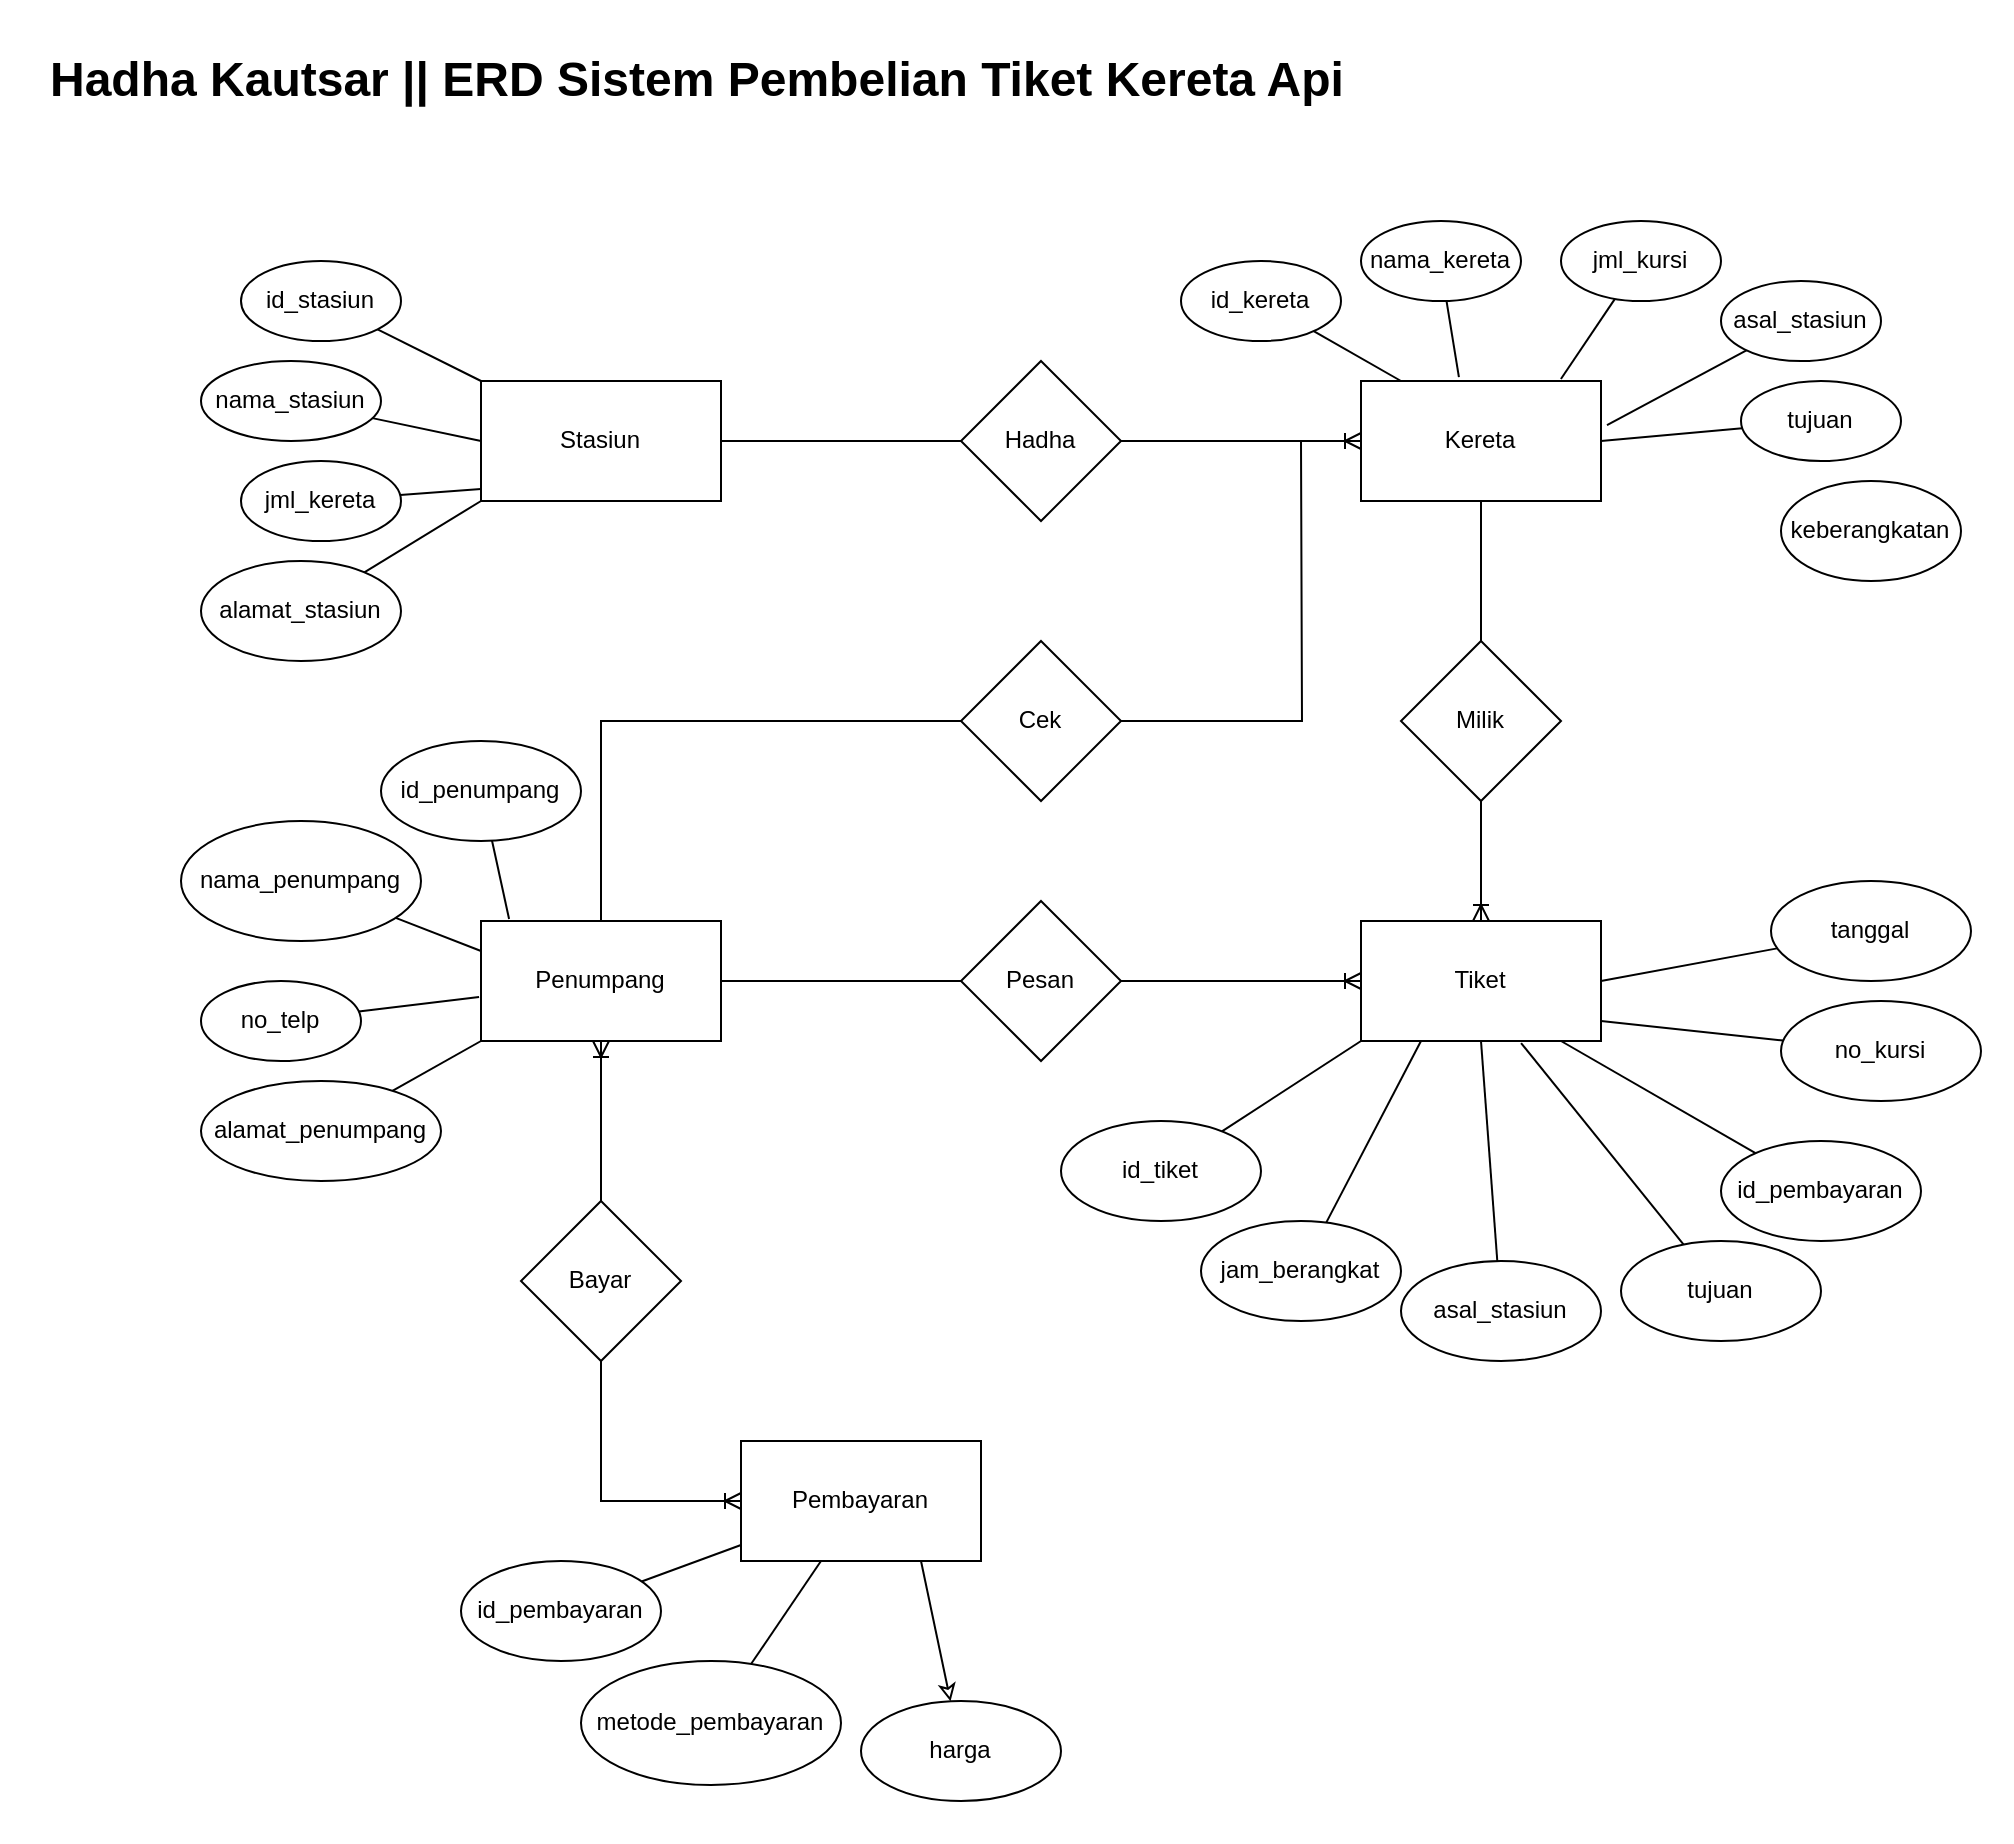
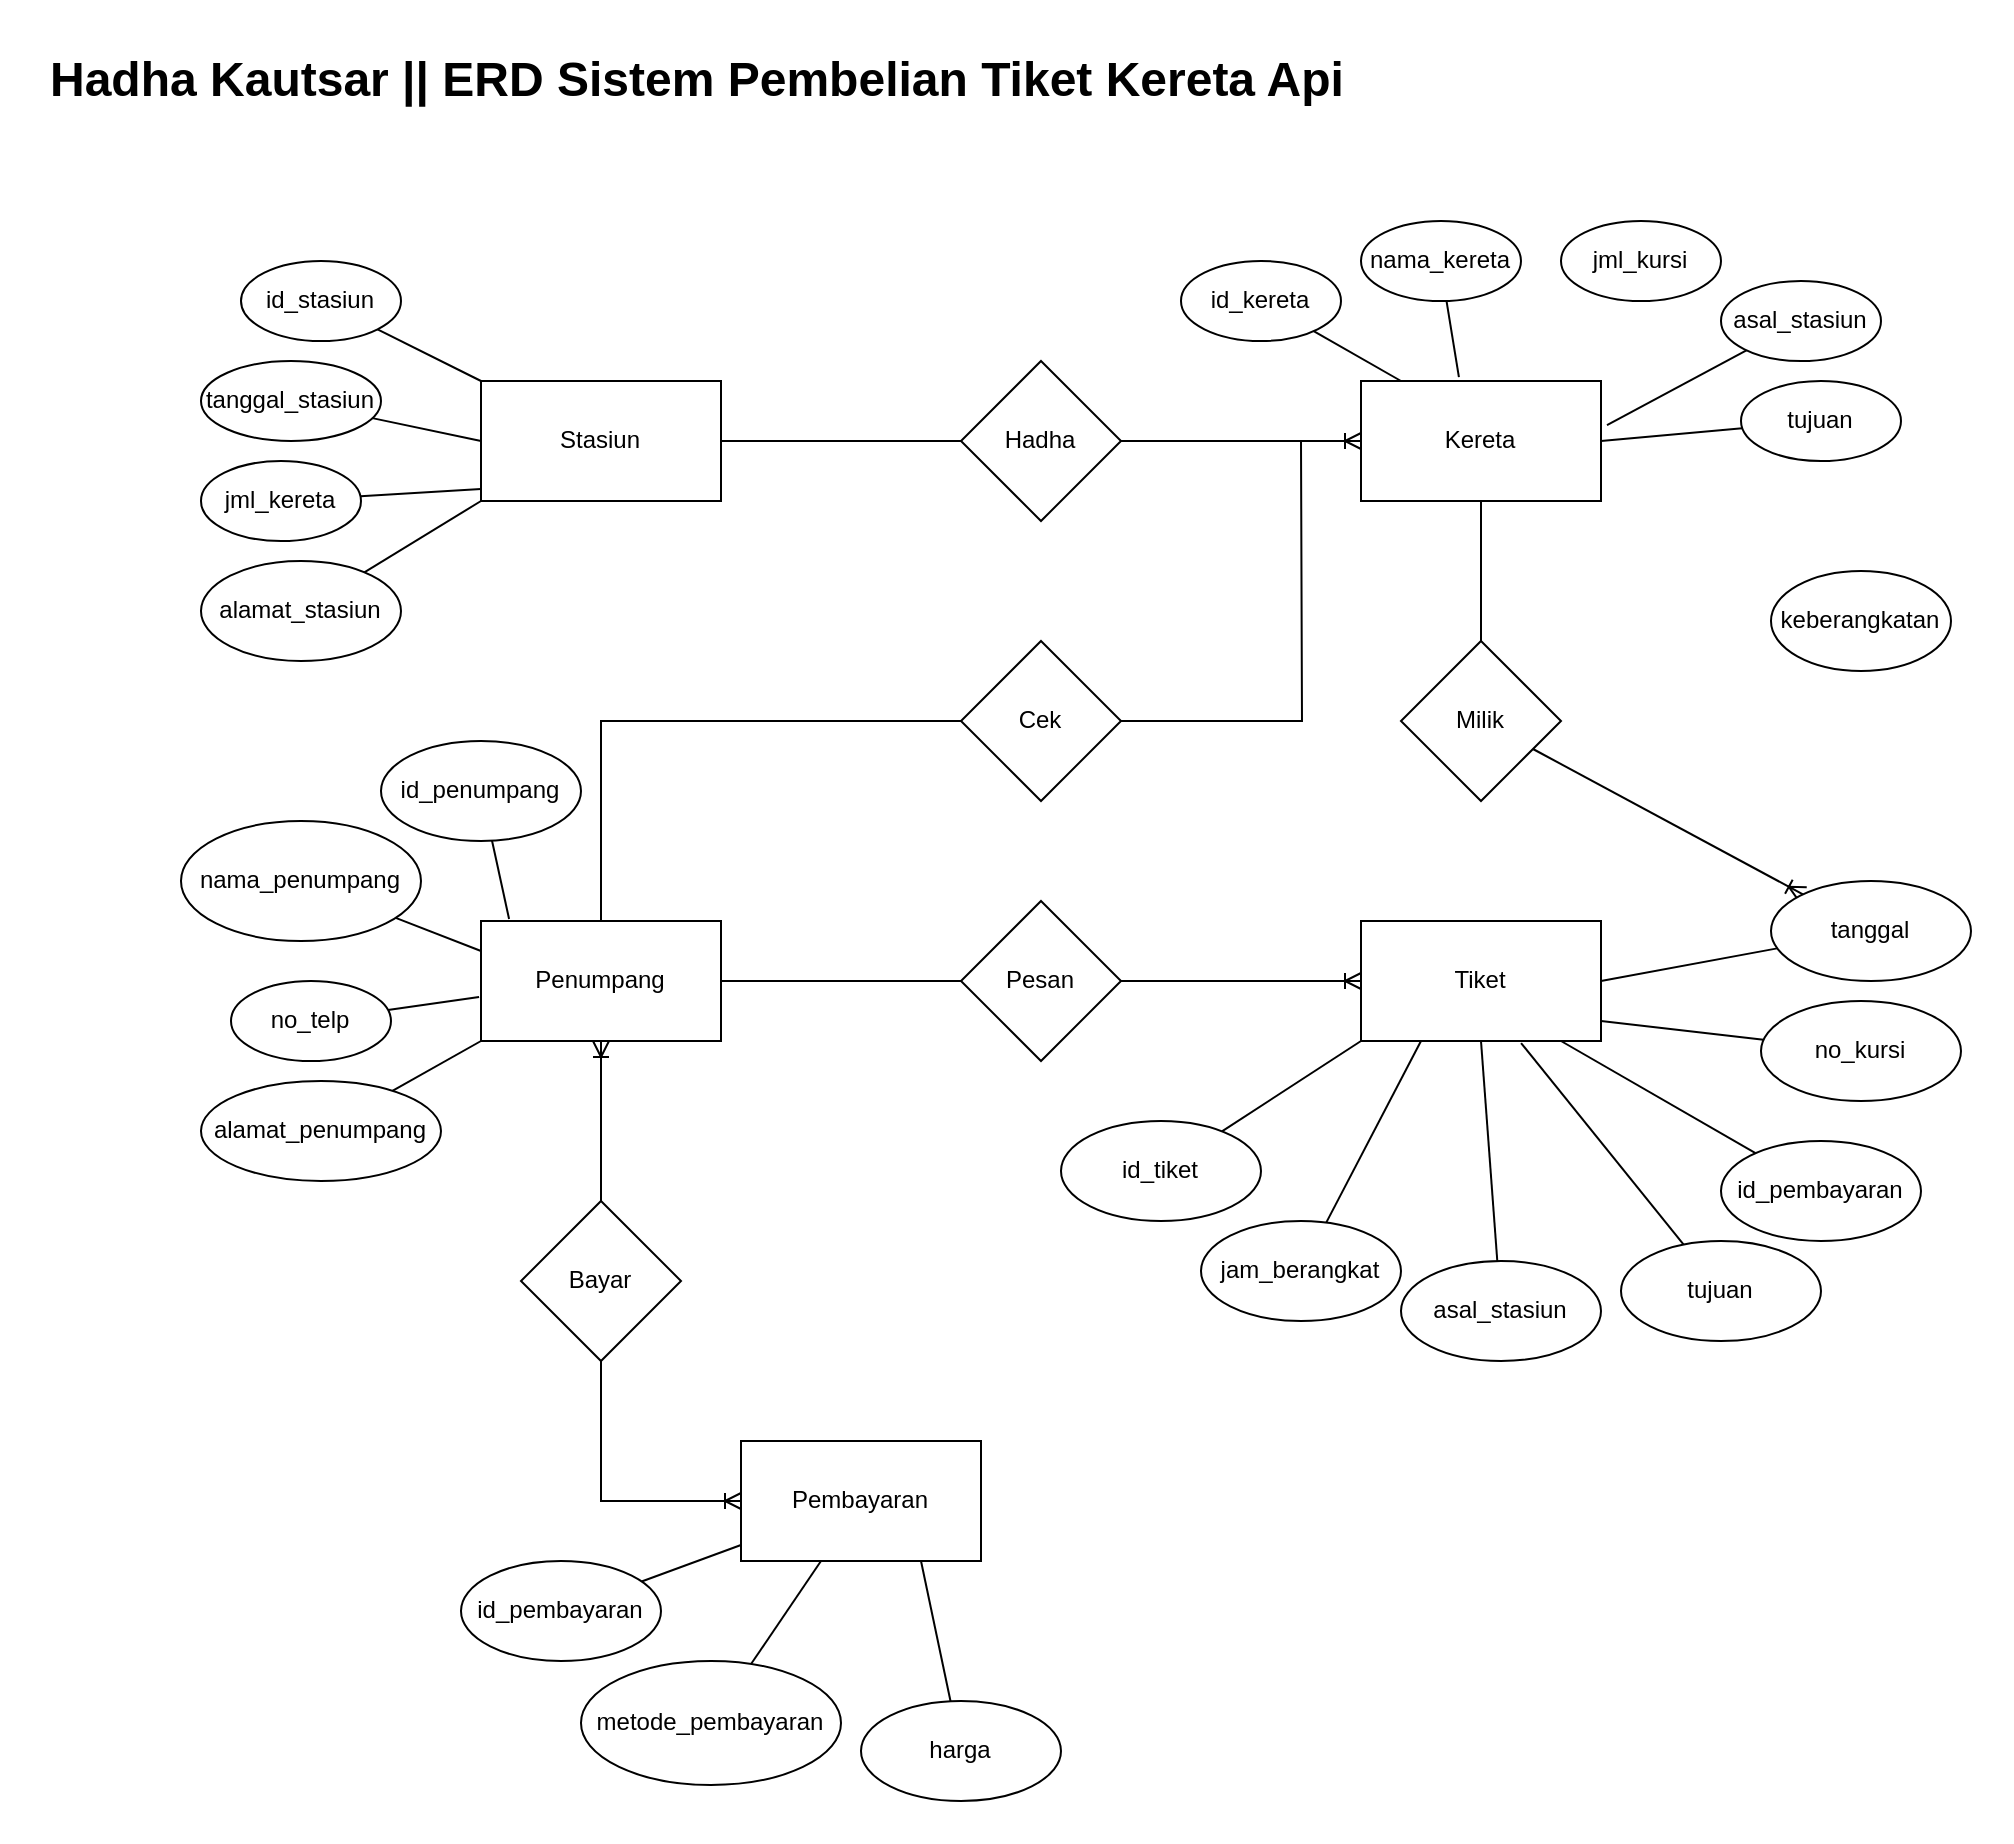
(1588, 339) -> none
(291, 401) -> (291, 401)
(321, 501) -> (281, 501)
(1871, 531) -> (1861, 621)
(1481, 861) -> (1668, 822)
(281, 1021) -> (311, 1021)
(1881, 1051) -> (1861, 1051)
(947, 1686) -> (948, 1691)
